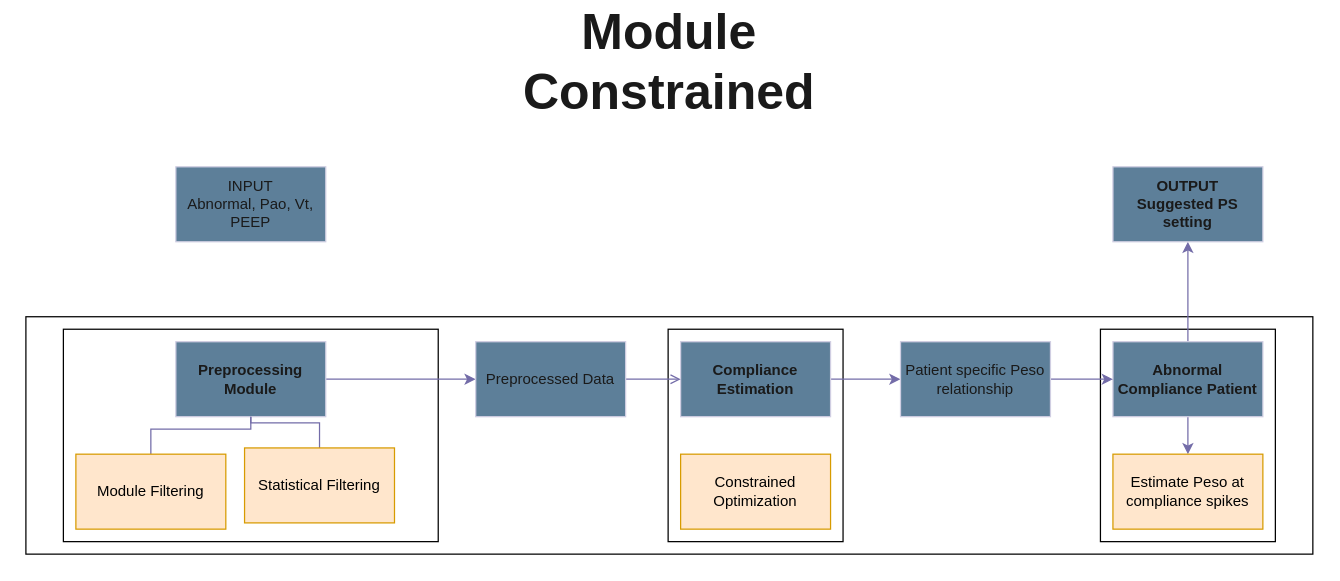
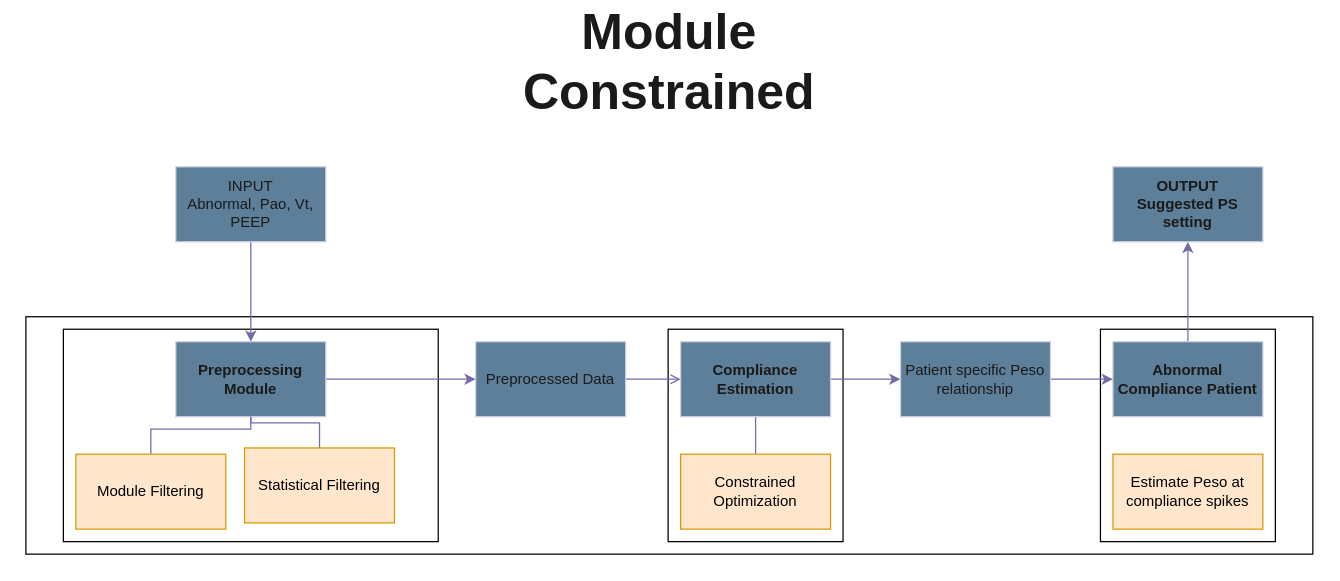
none -> (251, 288)
none -> (756, 436)
(1188, 440) -> none
